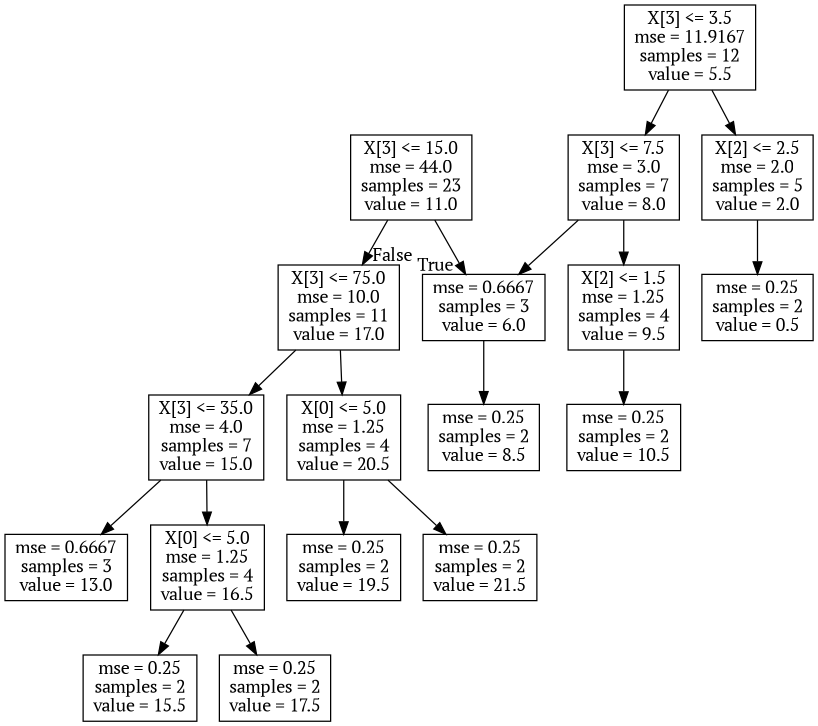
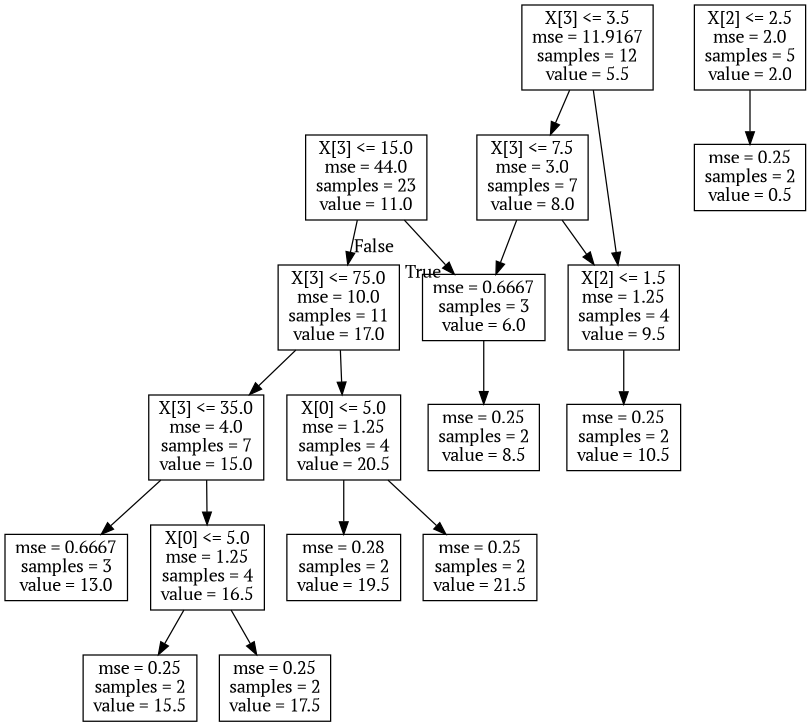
(721, 107) -> (605, 171)
(344, 568) -> (344, 568)
